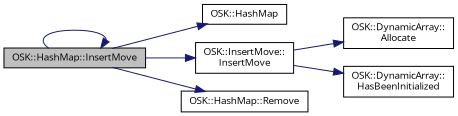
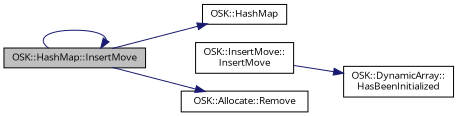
(399, 33) -> none
(166, 58) -> none
(245, 102) -> (245, 102)
